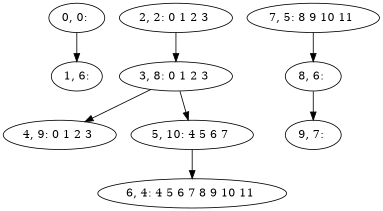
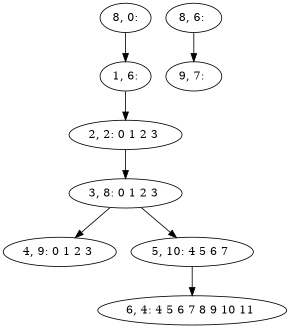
(77, 18) -> (126, 18)
(313, 18) -> none
none -> (126, 102)
